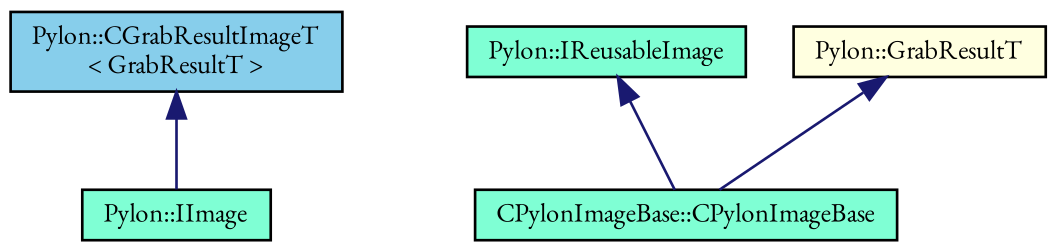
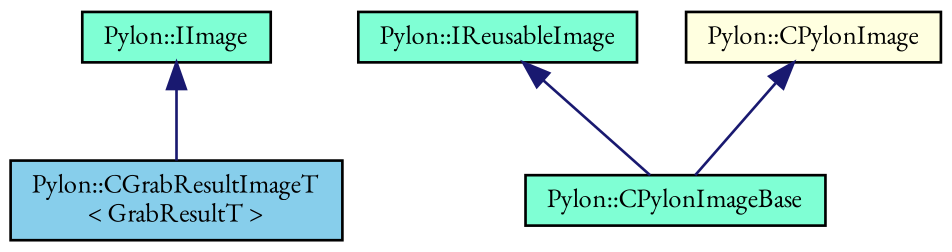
(920, 52) -> (814, 37)
(177, 154) -> (177, 125)
(686, 215) -> (675, 200)
